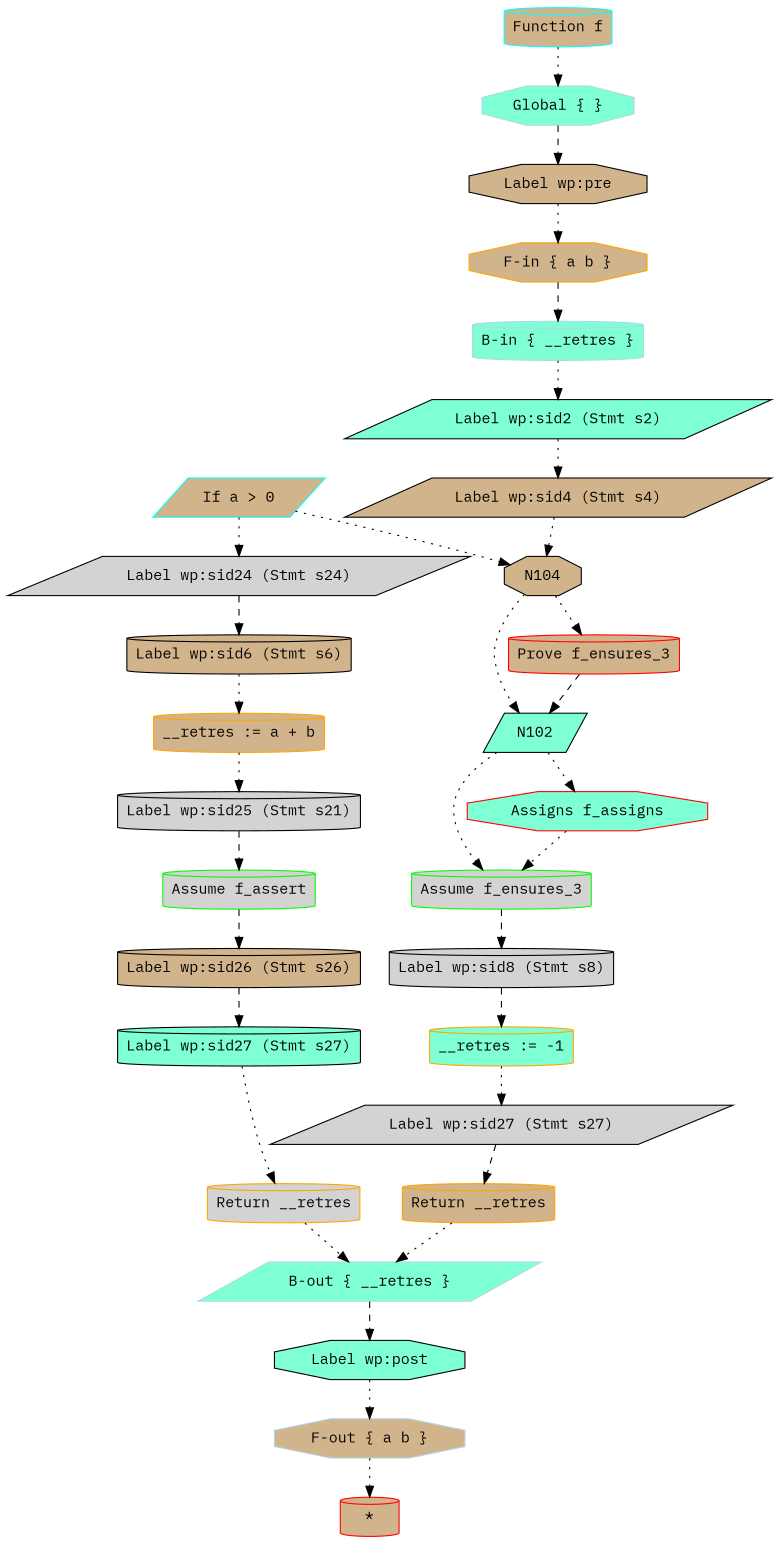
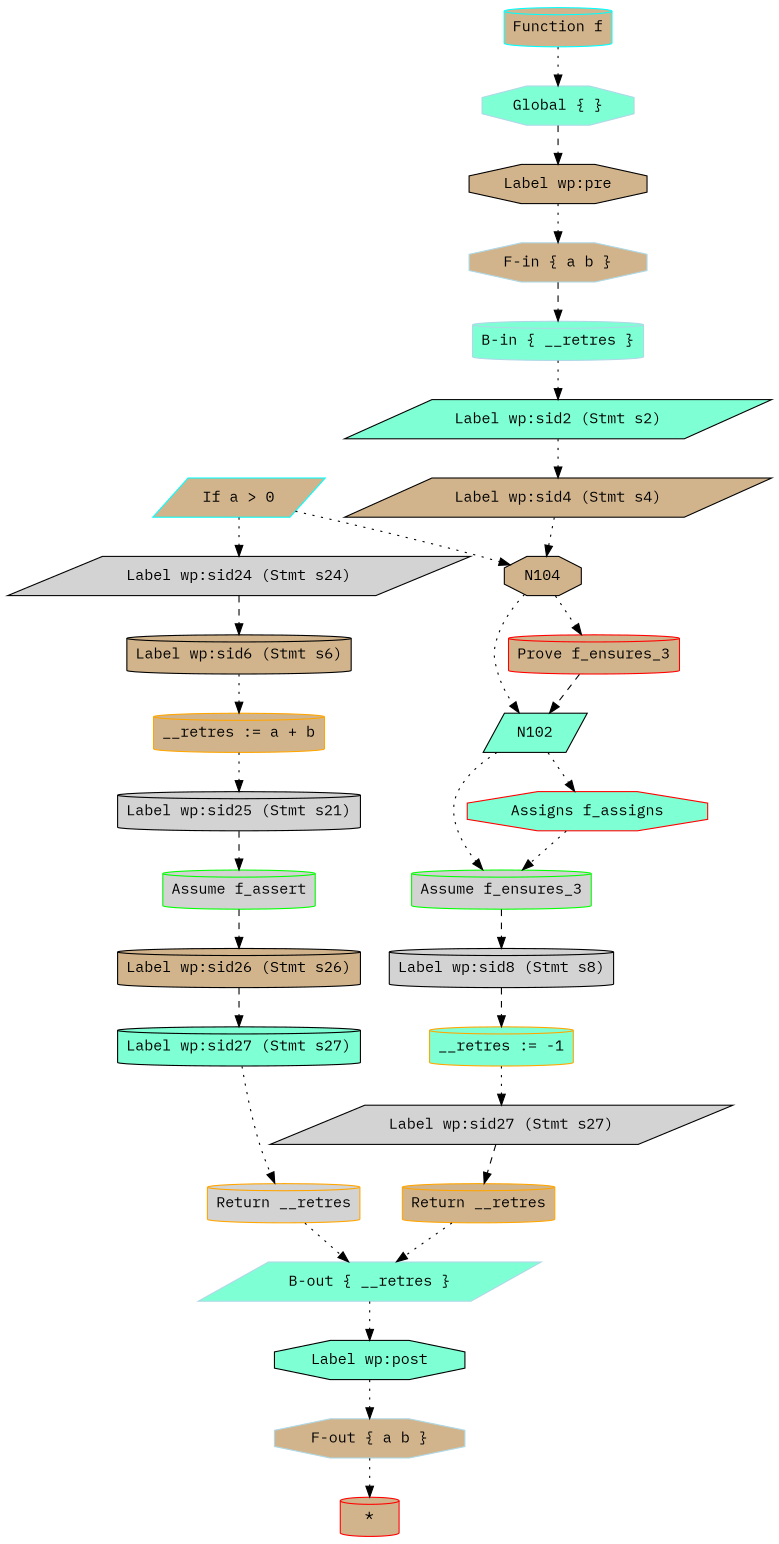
(558, 262) -> (558, 262)
(370, 1315) -> (370, 1315)
